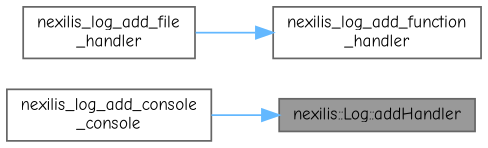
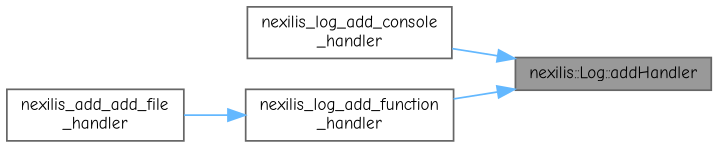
(109, 33) -> (95, 115)
none -> (476, 95)
(109, 115) -> (350, 33)
